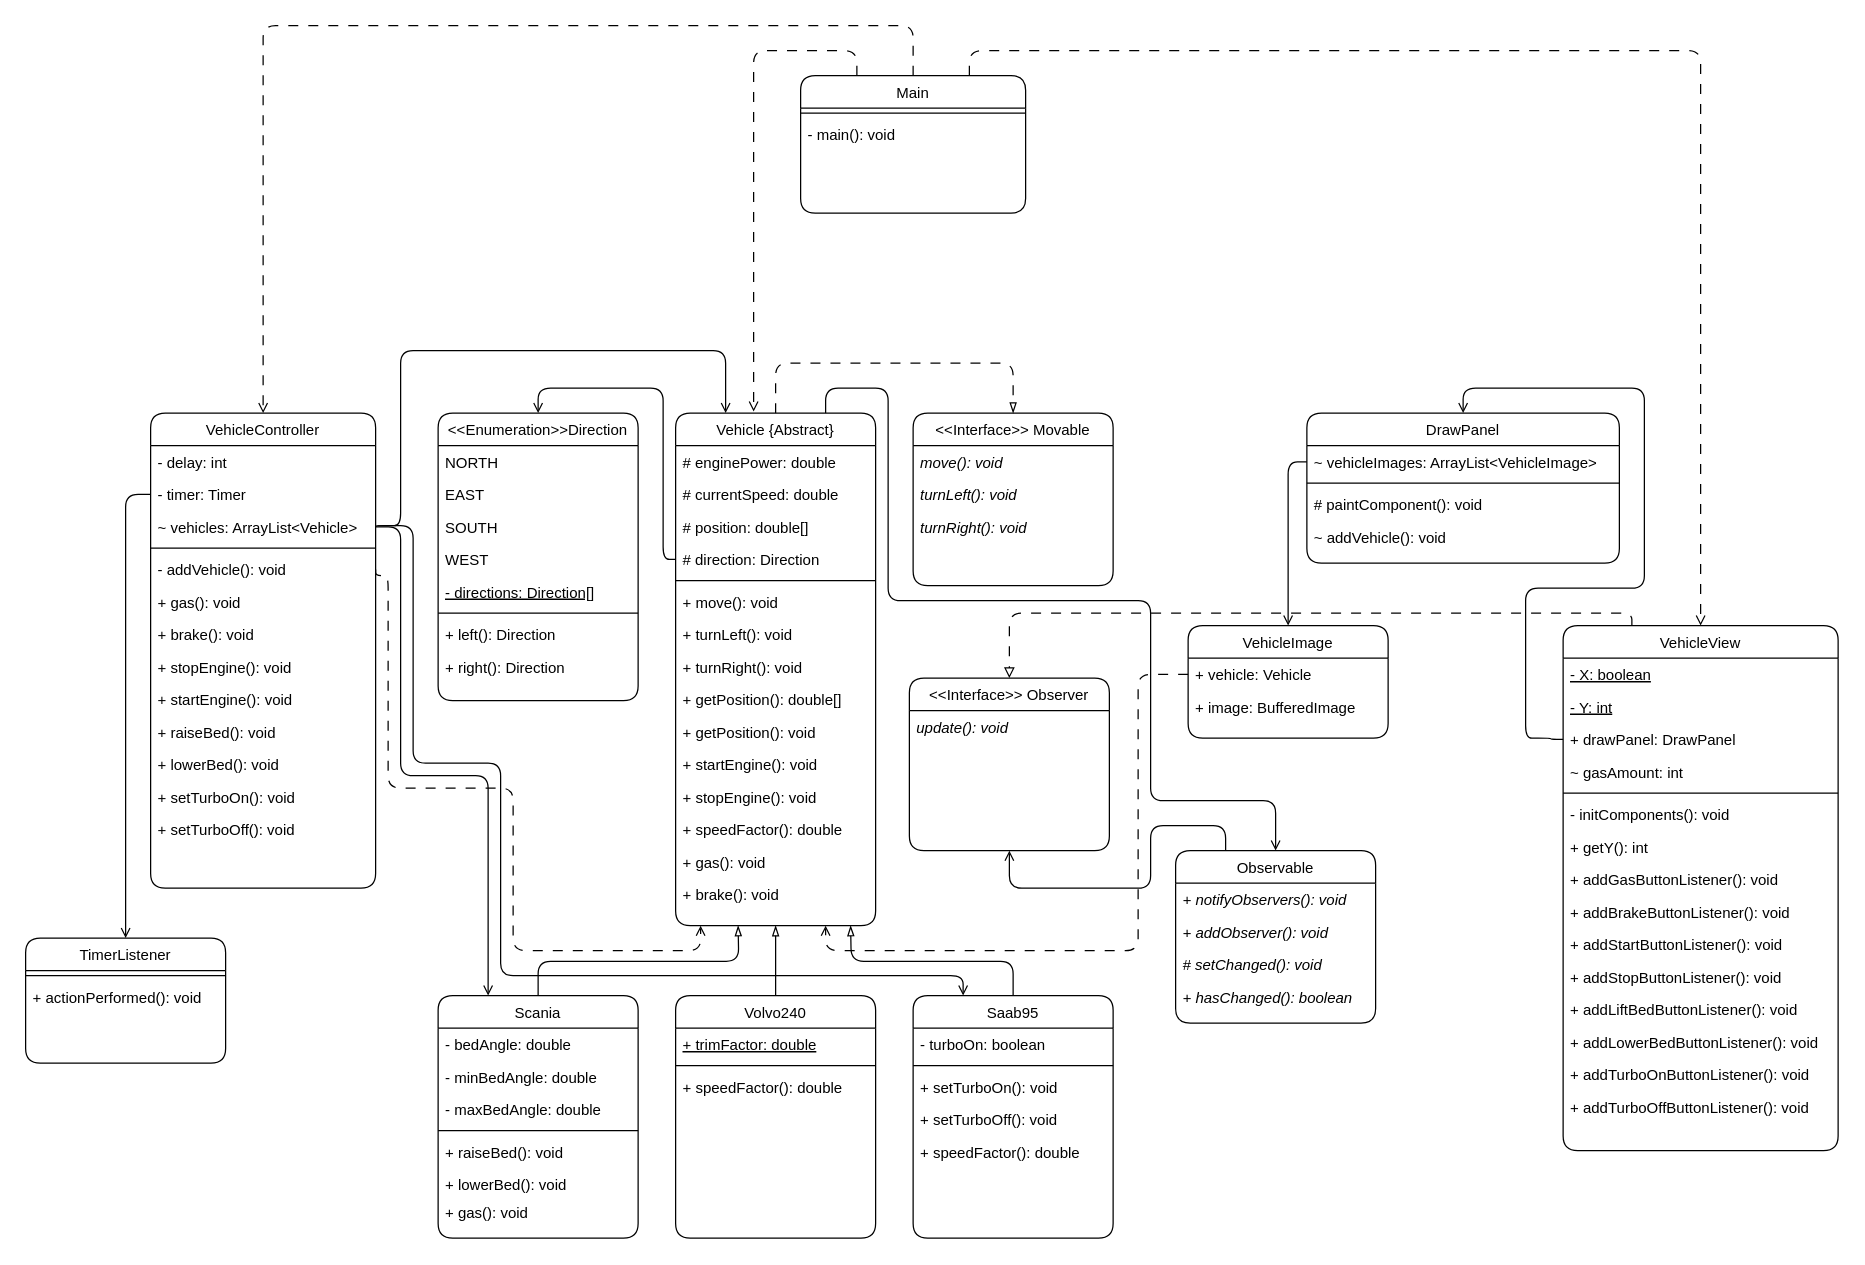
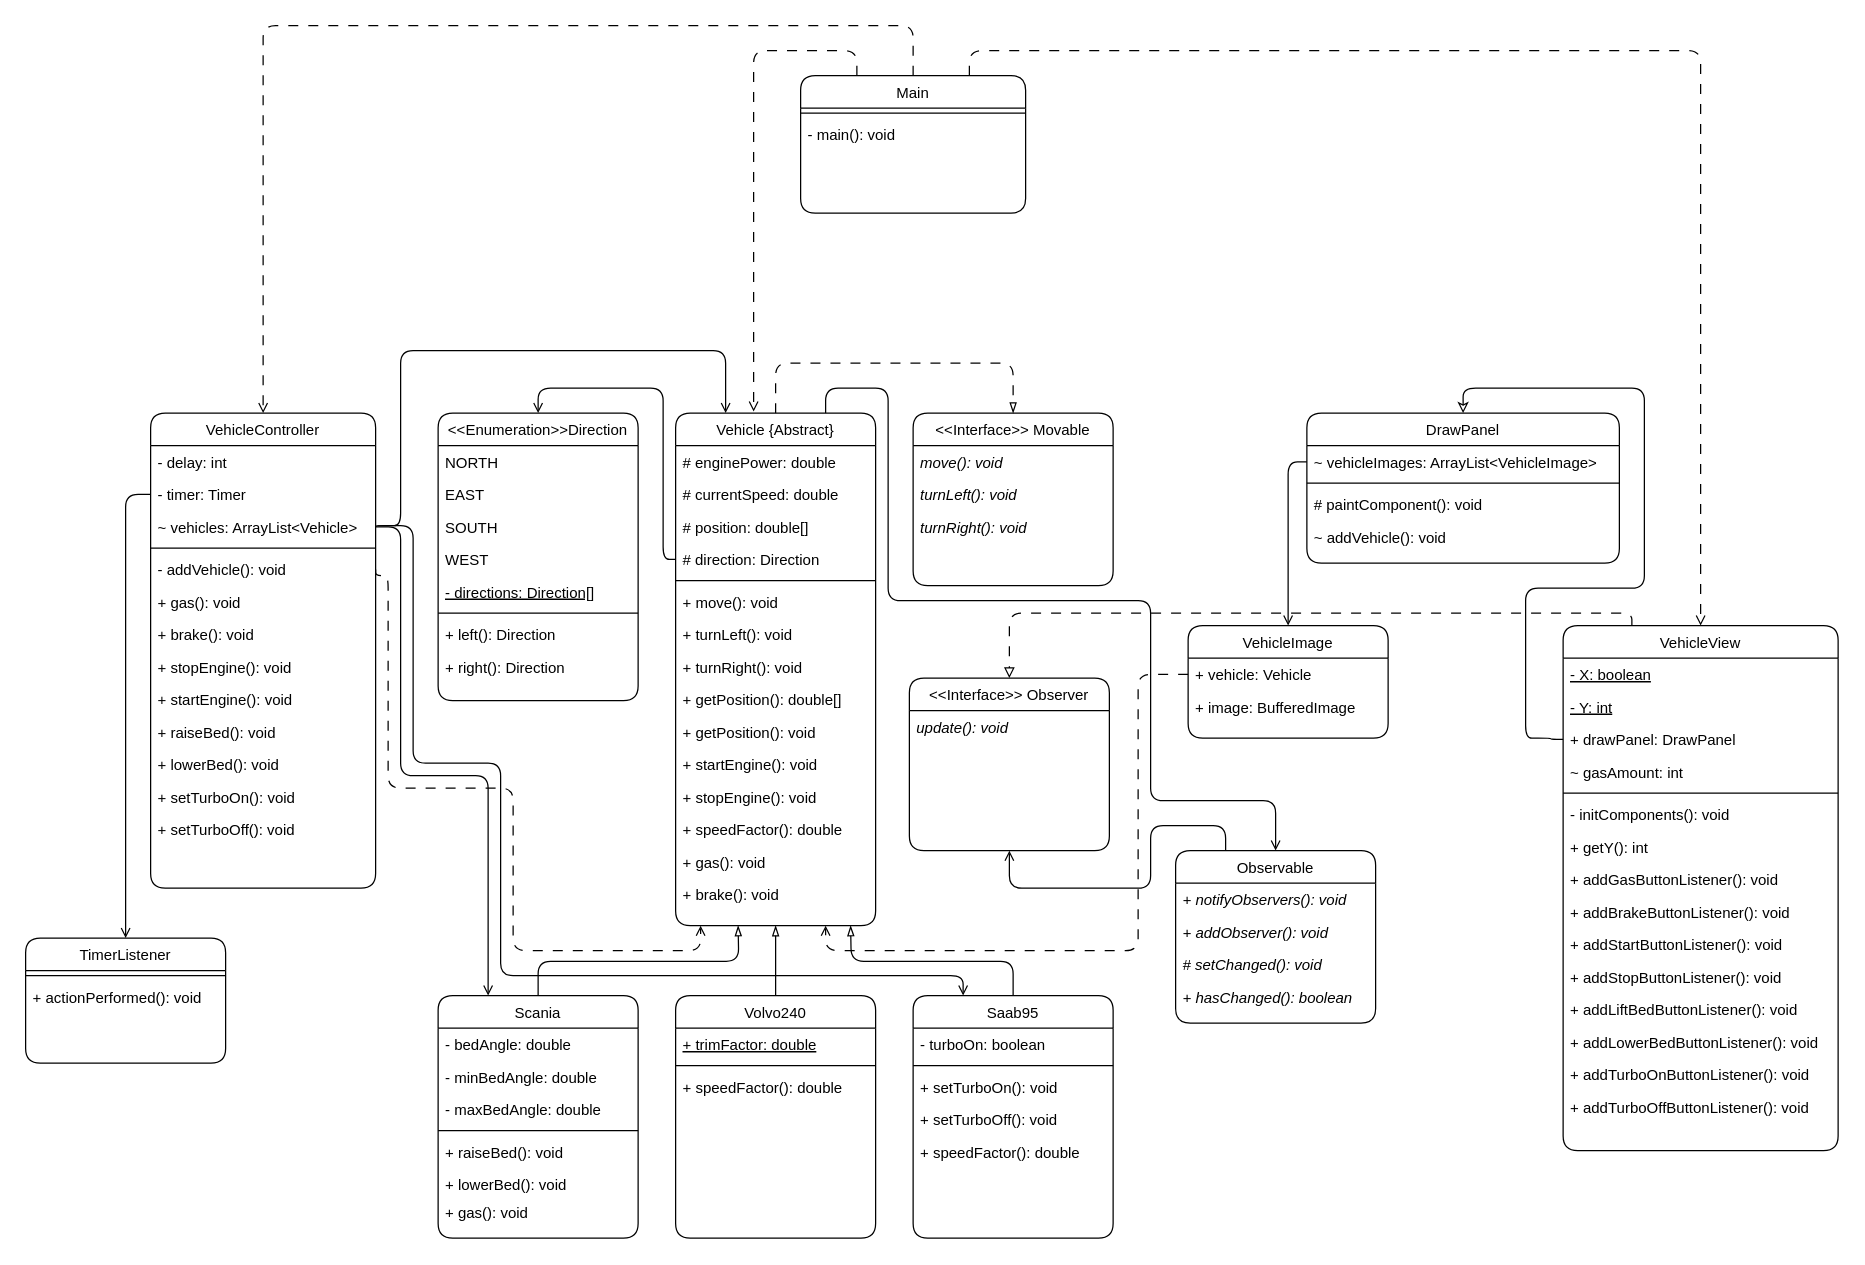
(1463, 401) -> (1463, 395)
